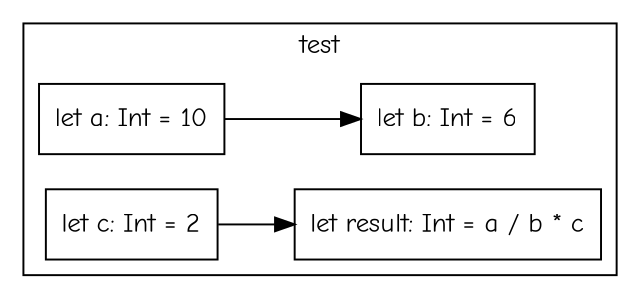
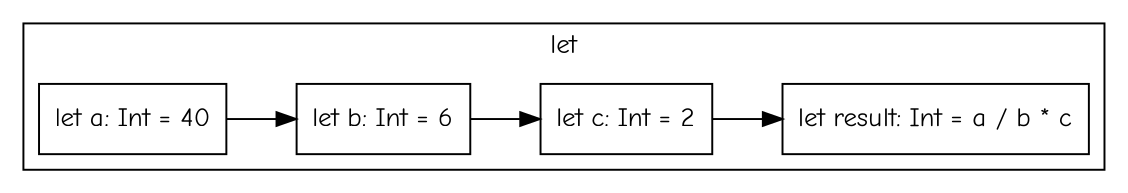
(320, 46) -> (564, 46)
(132, 119) -> (133, 119)
none -> (495, 119)
